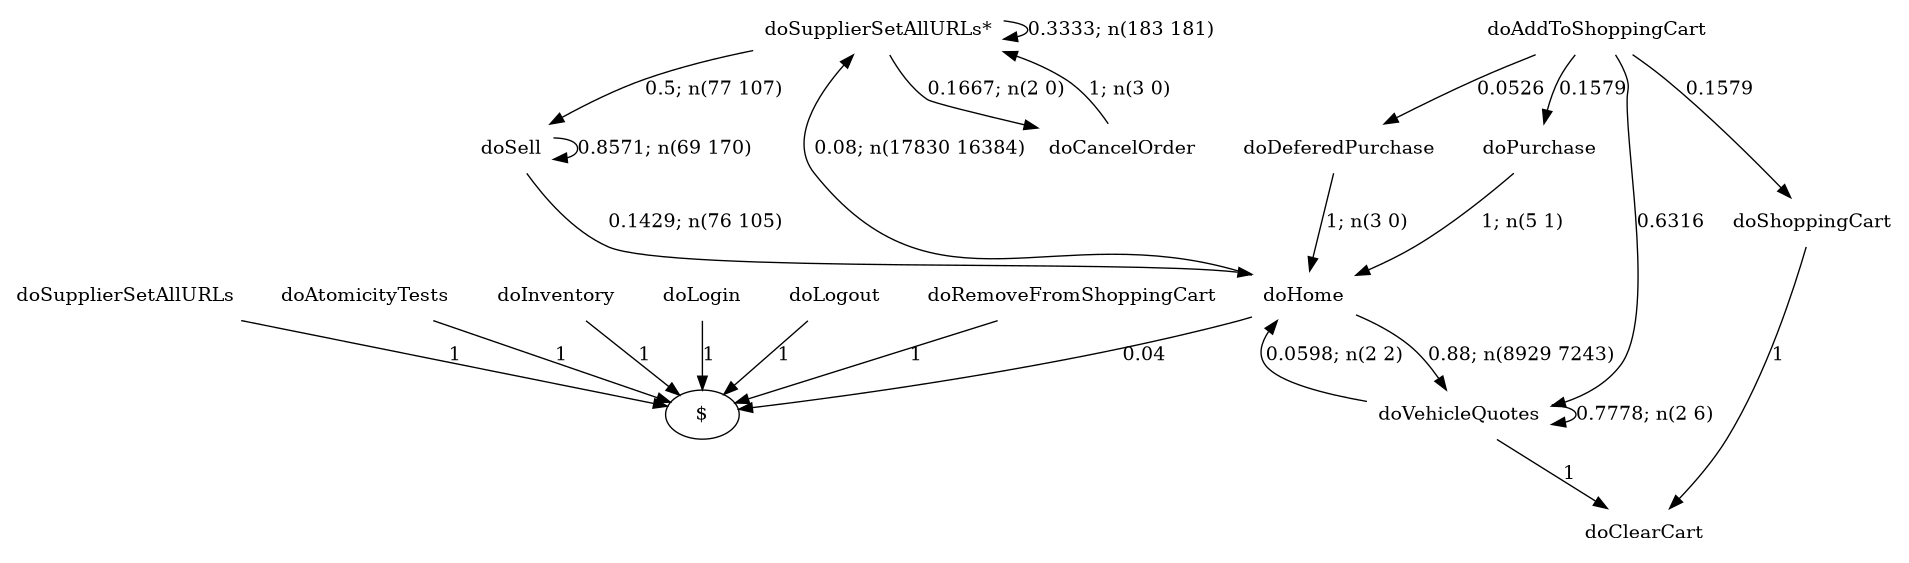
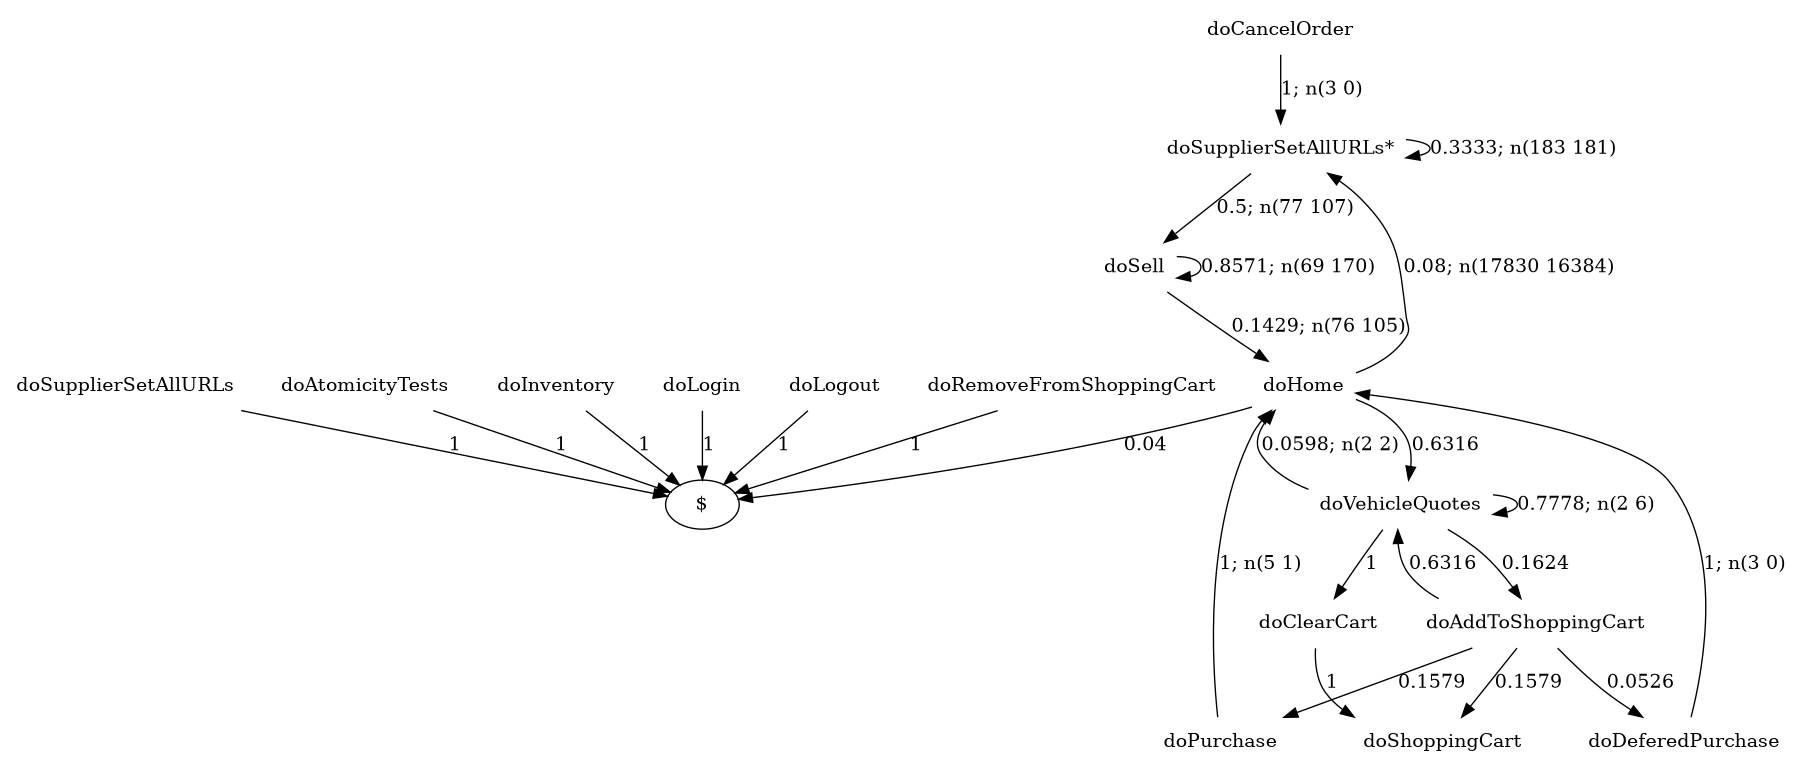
(947, 106) -> none
(1521, 355) -> (1446, 445)
(1757, 381) -> (1320, 683)
none -> (1484, 555)
